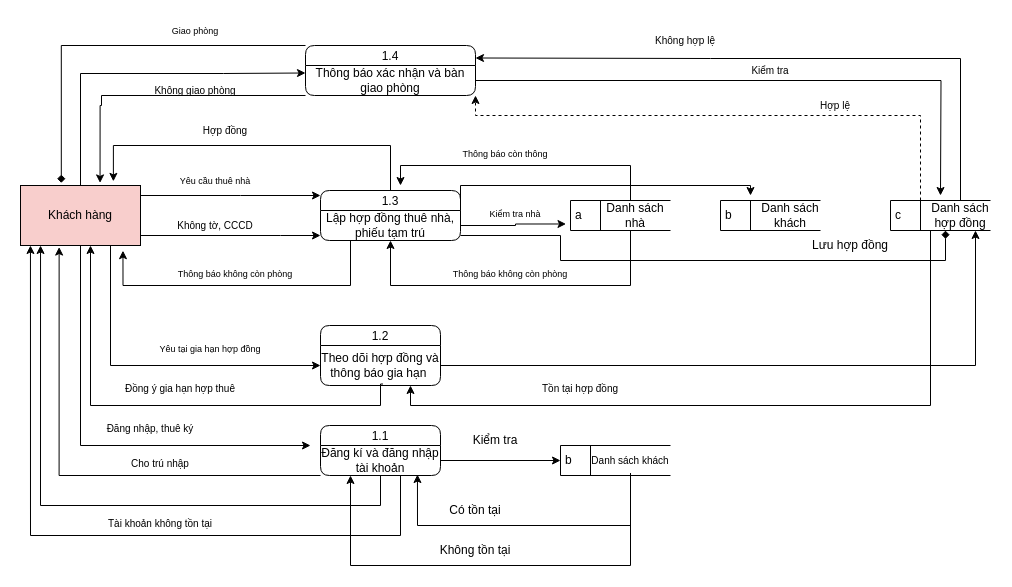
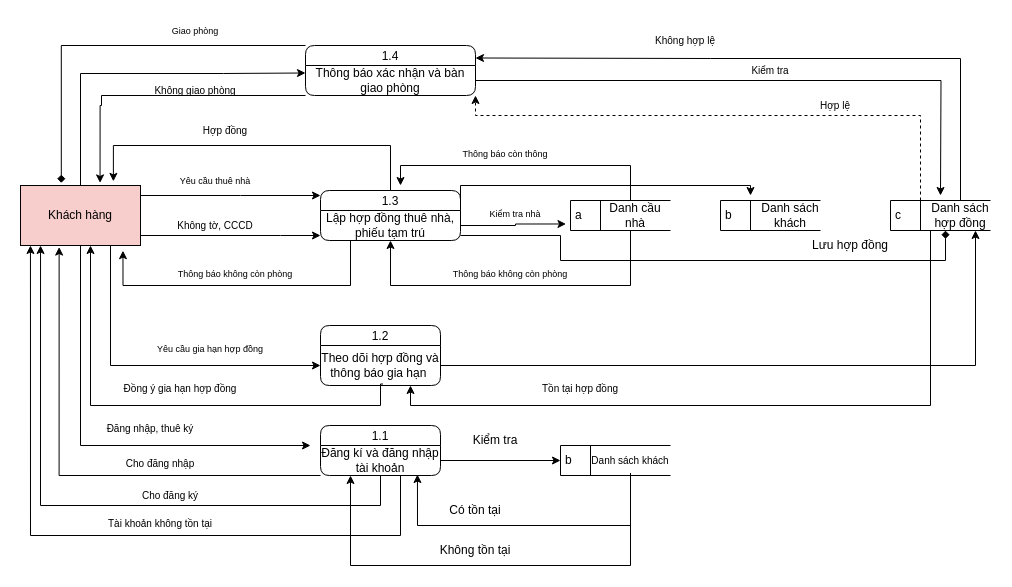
(636, 216) -> (636, 216)
(211, 349) -> (211, 349)
(181, 389) -> (181, 389)
(161, 464) -> (161, 464)
none -> (171, 496)
